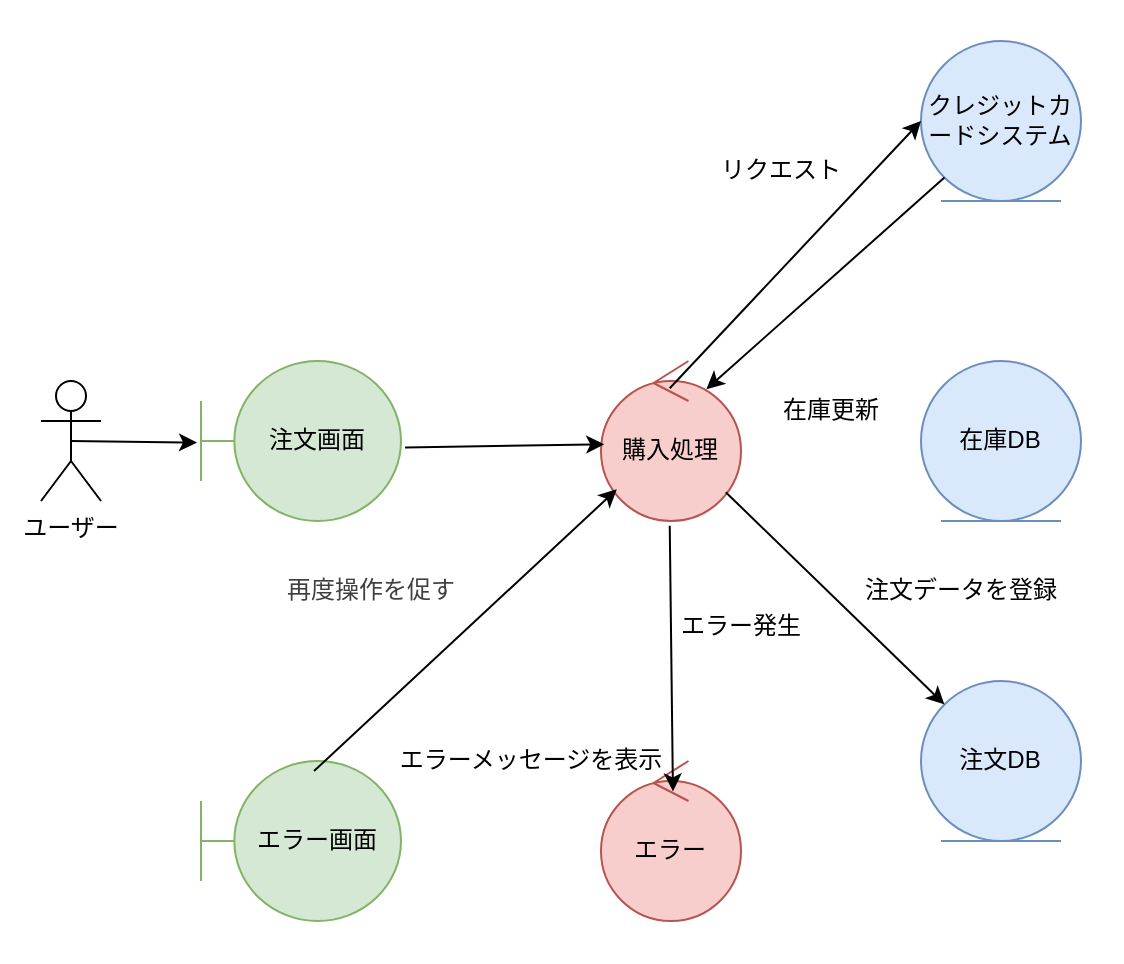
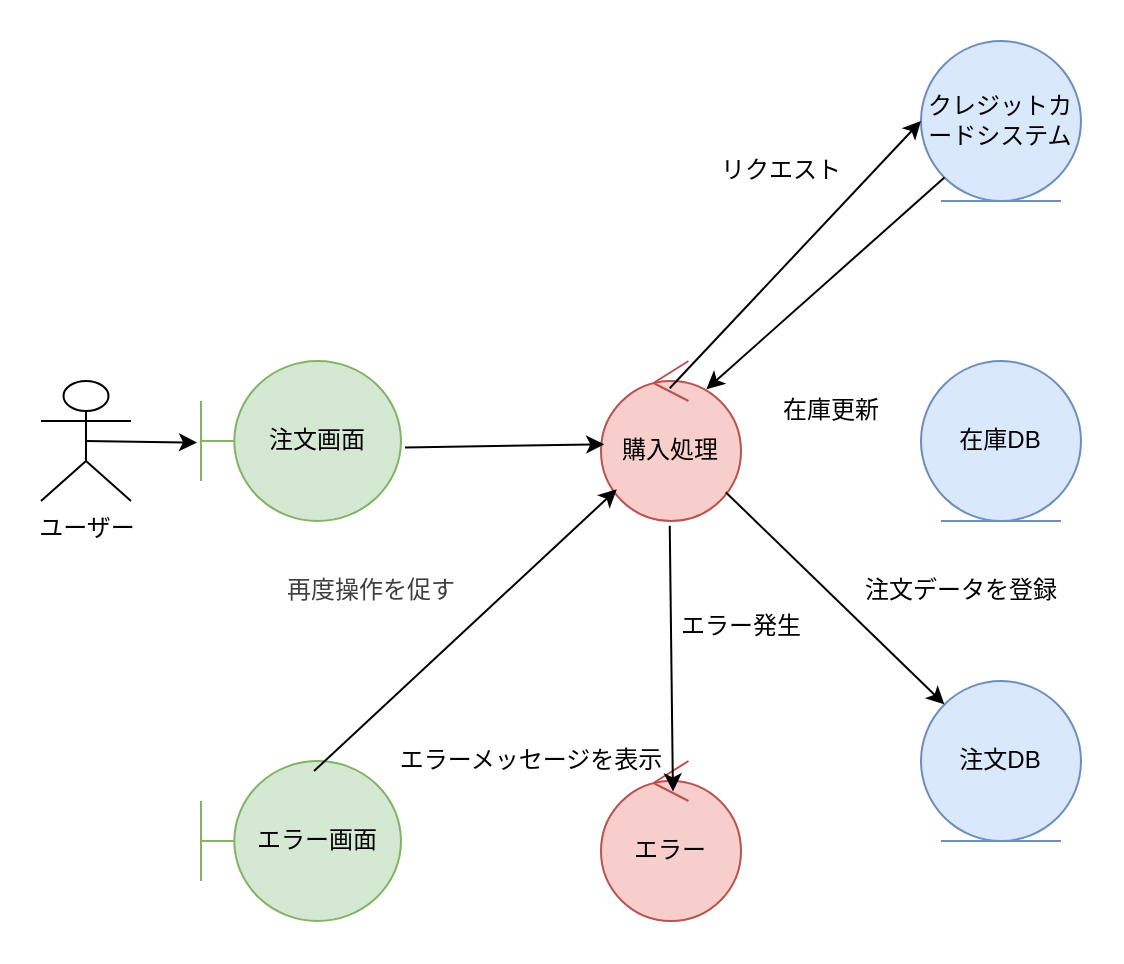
(71, 441) -> (86, 441)
